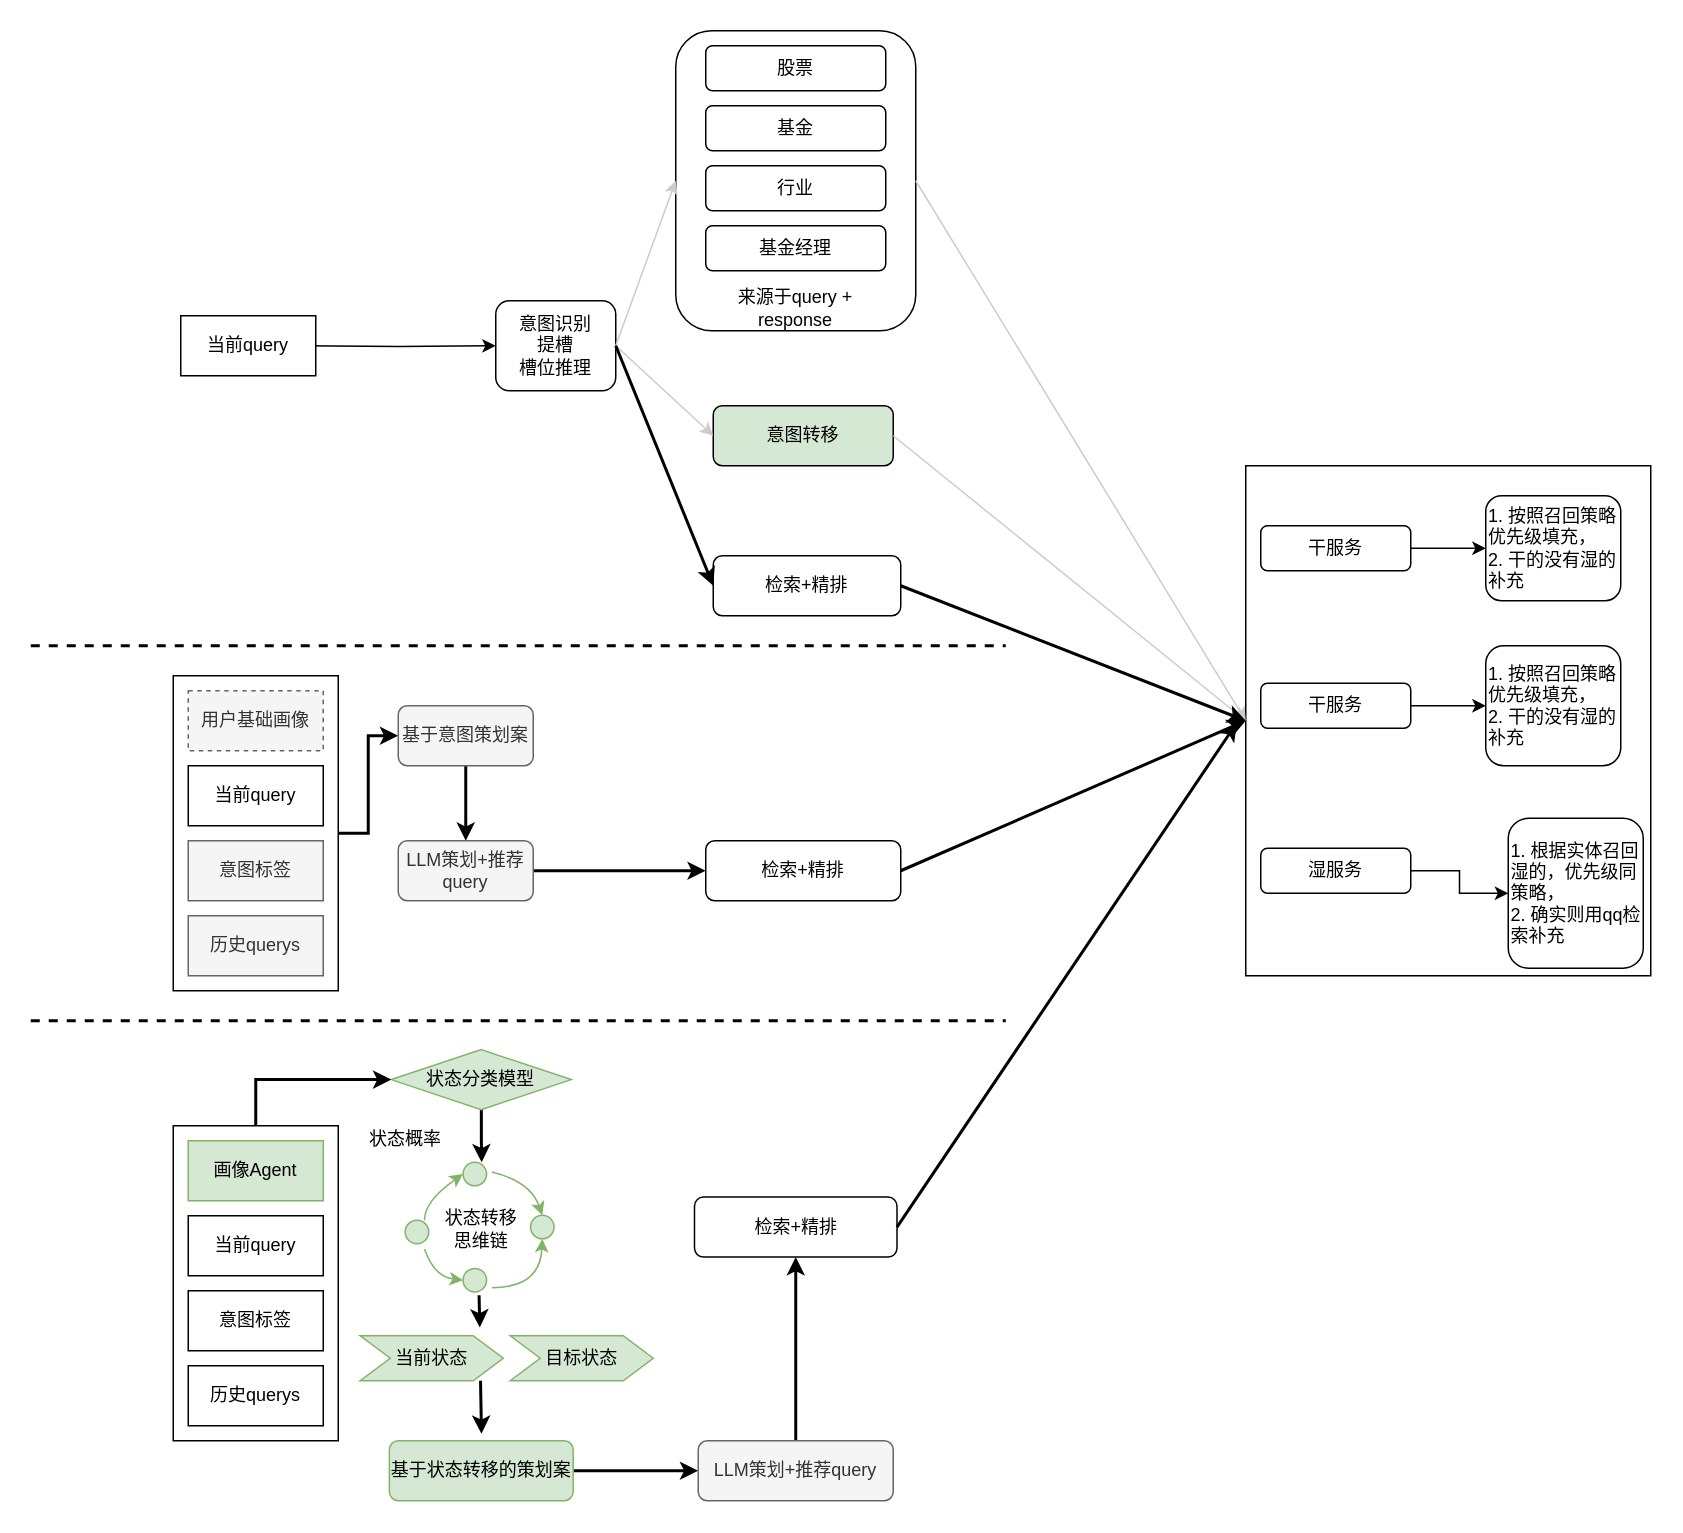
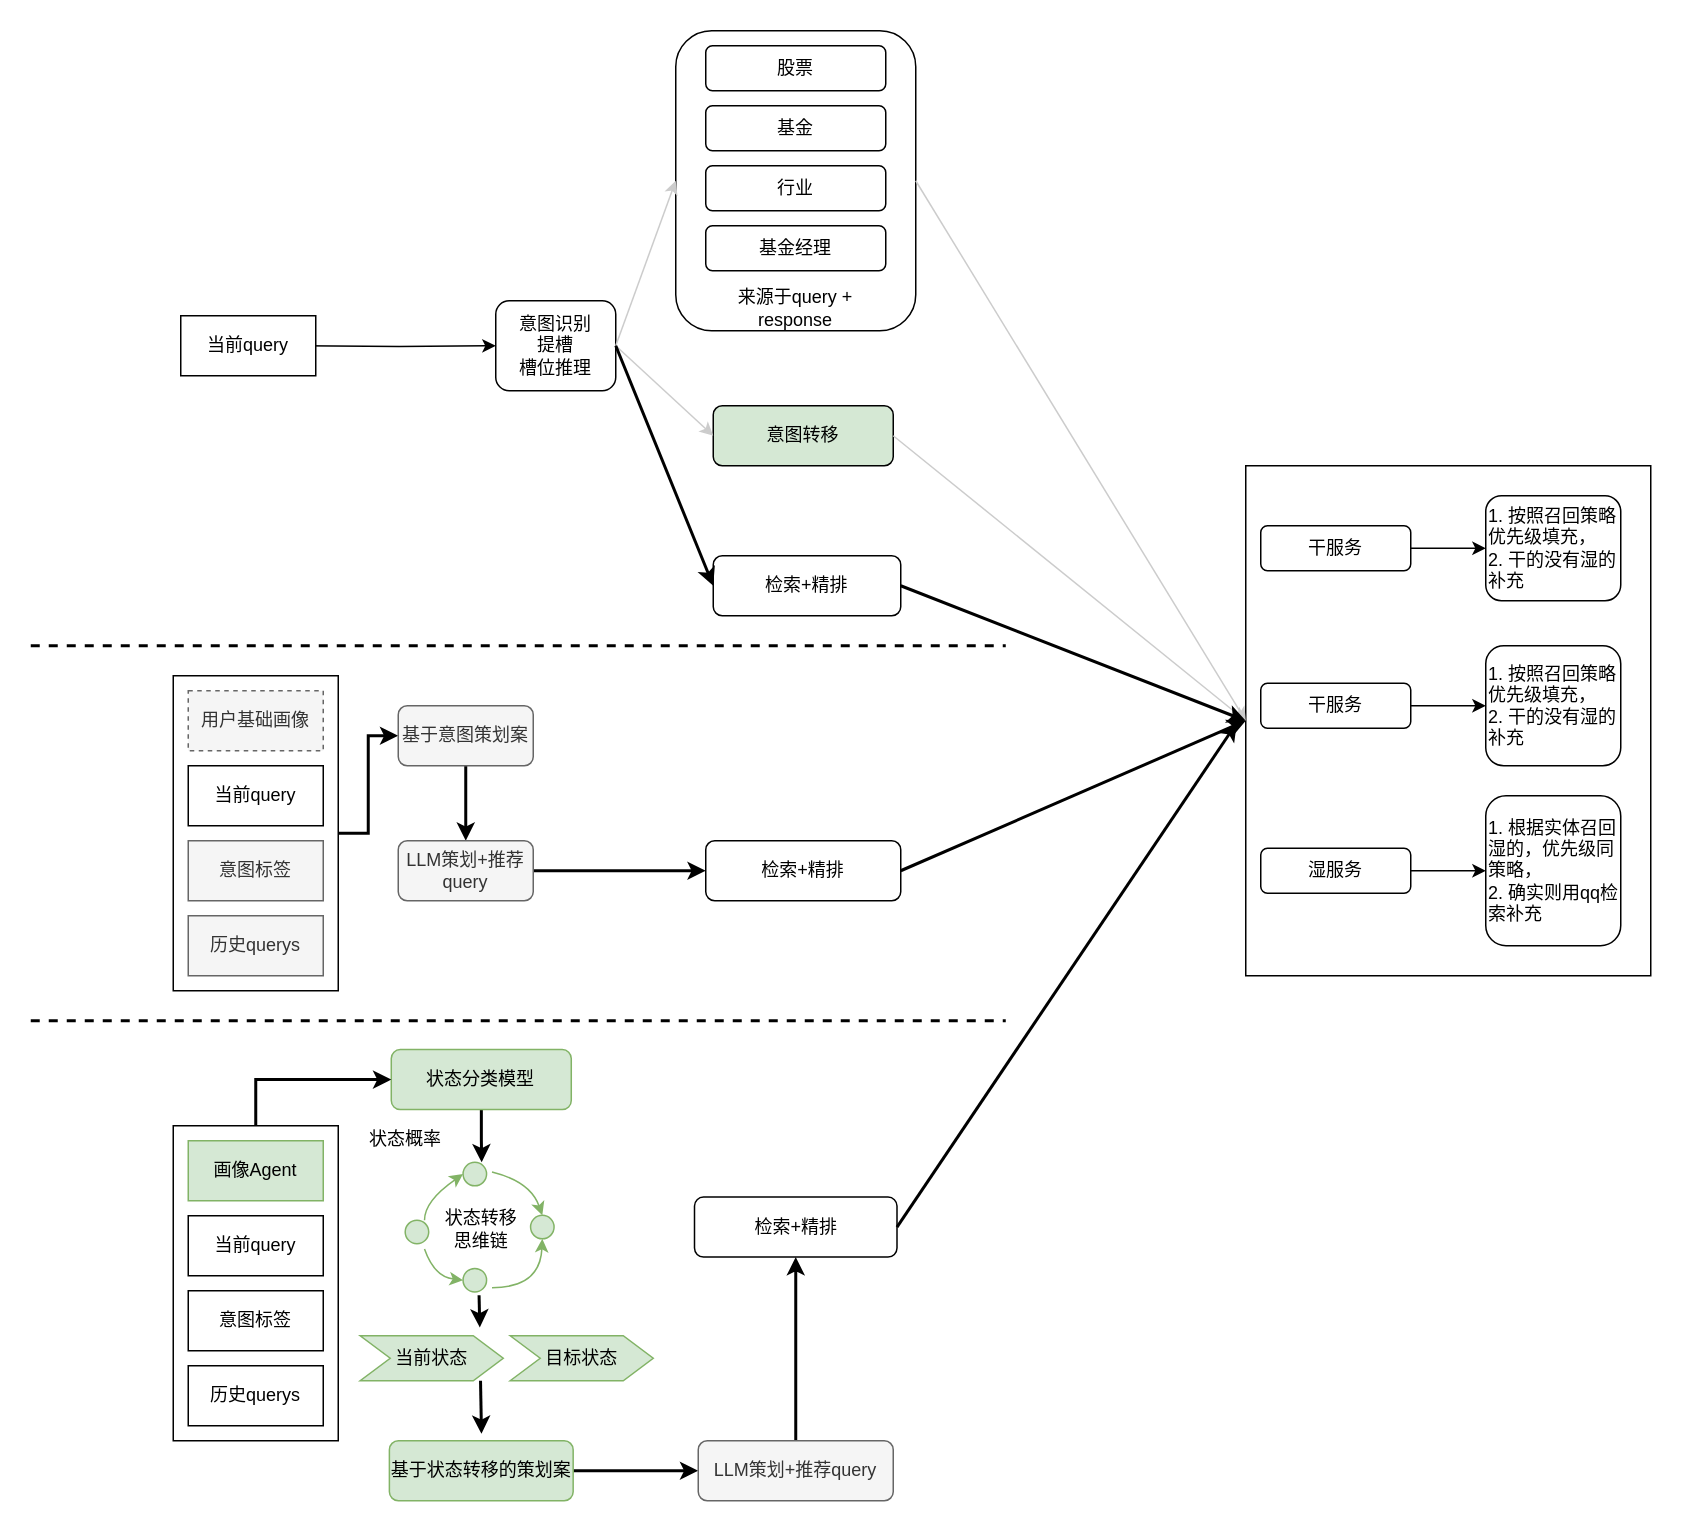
(1576, 893) -> (1553, 871)
(481, 1080) -> (481, 1080)
